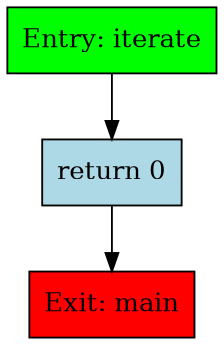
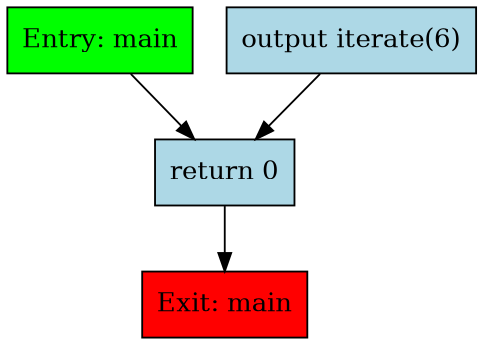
(112, 40) -> (100, 40)
none -> (351, 40)
